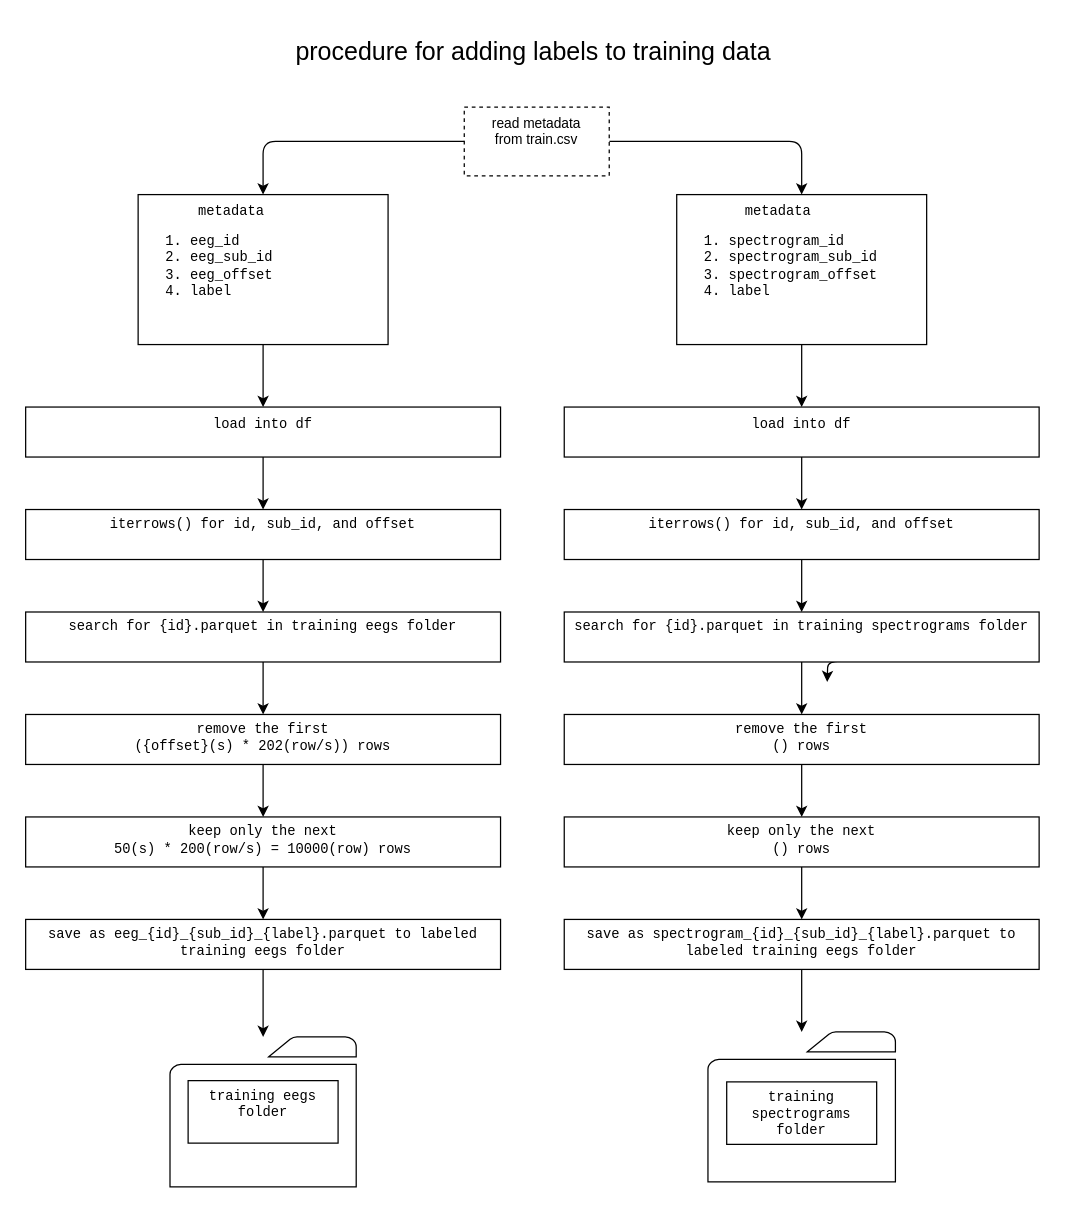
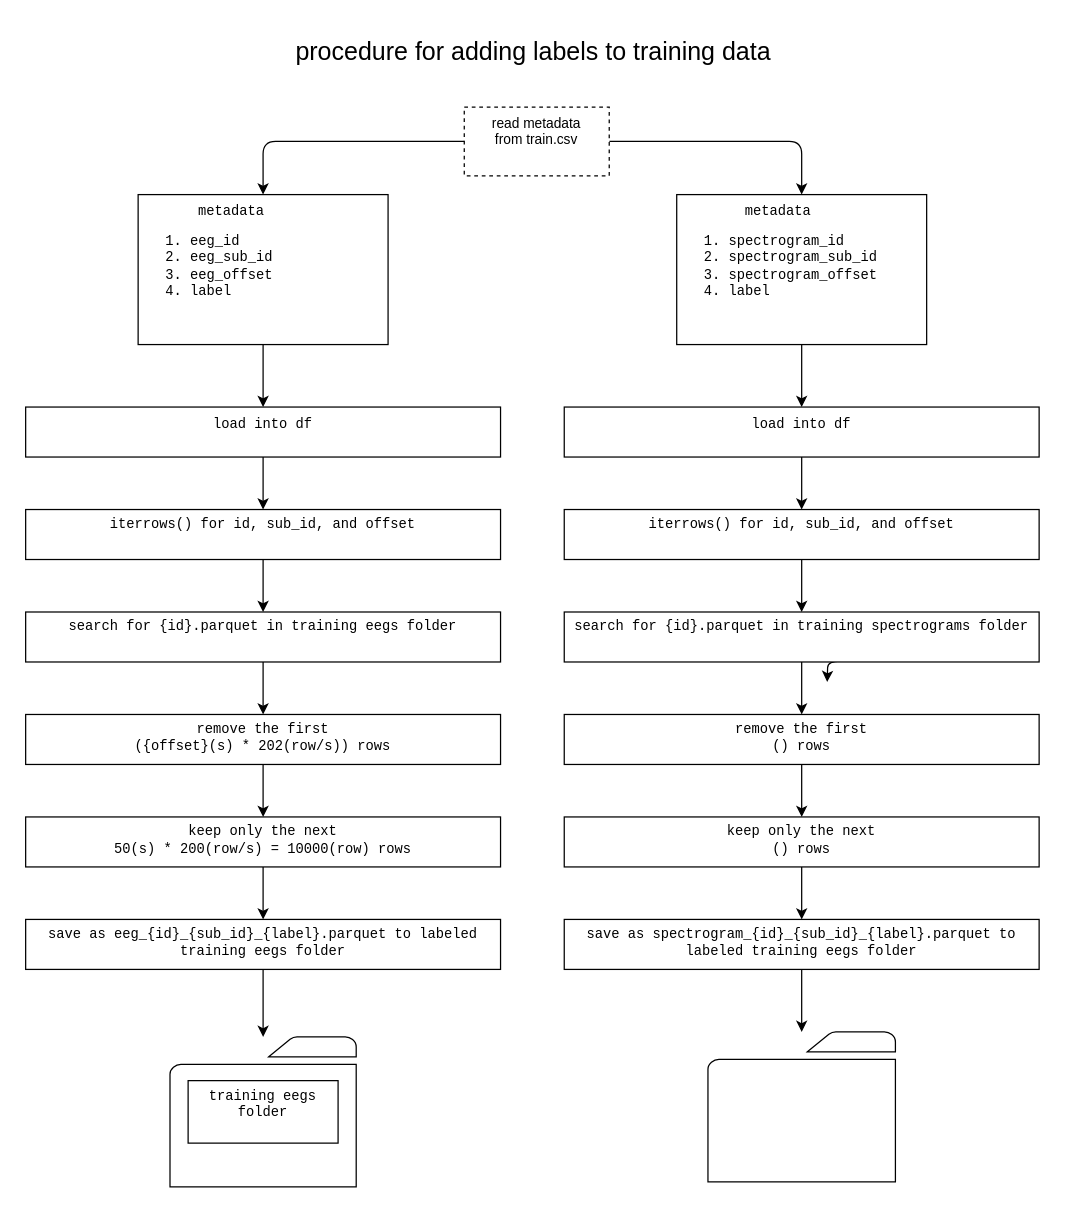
(802, 1113) -> none
